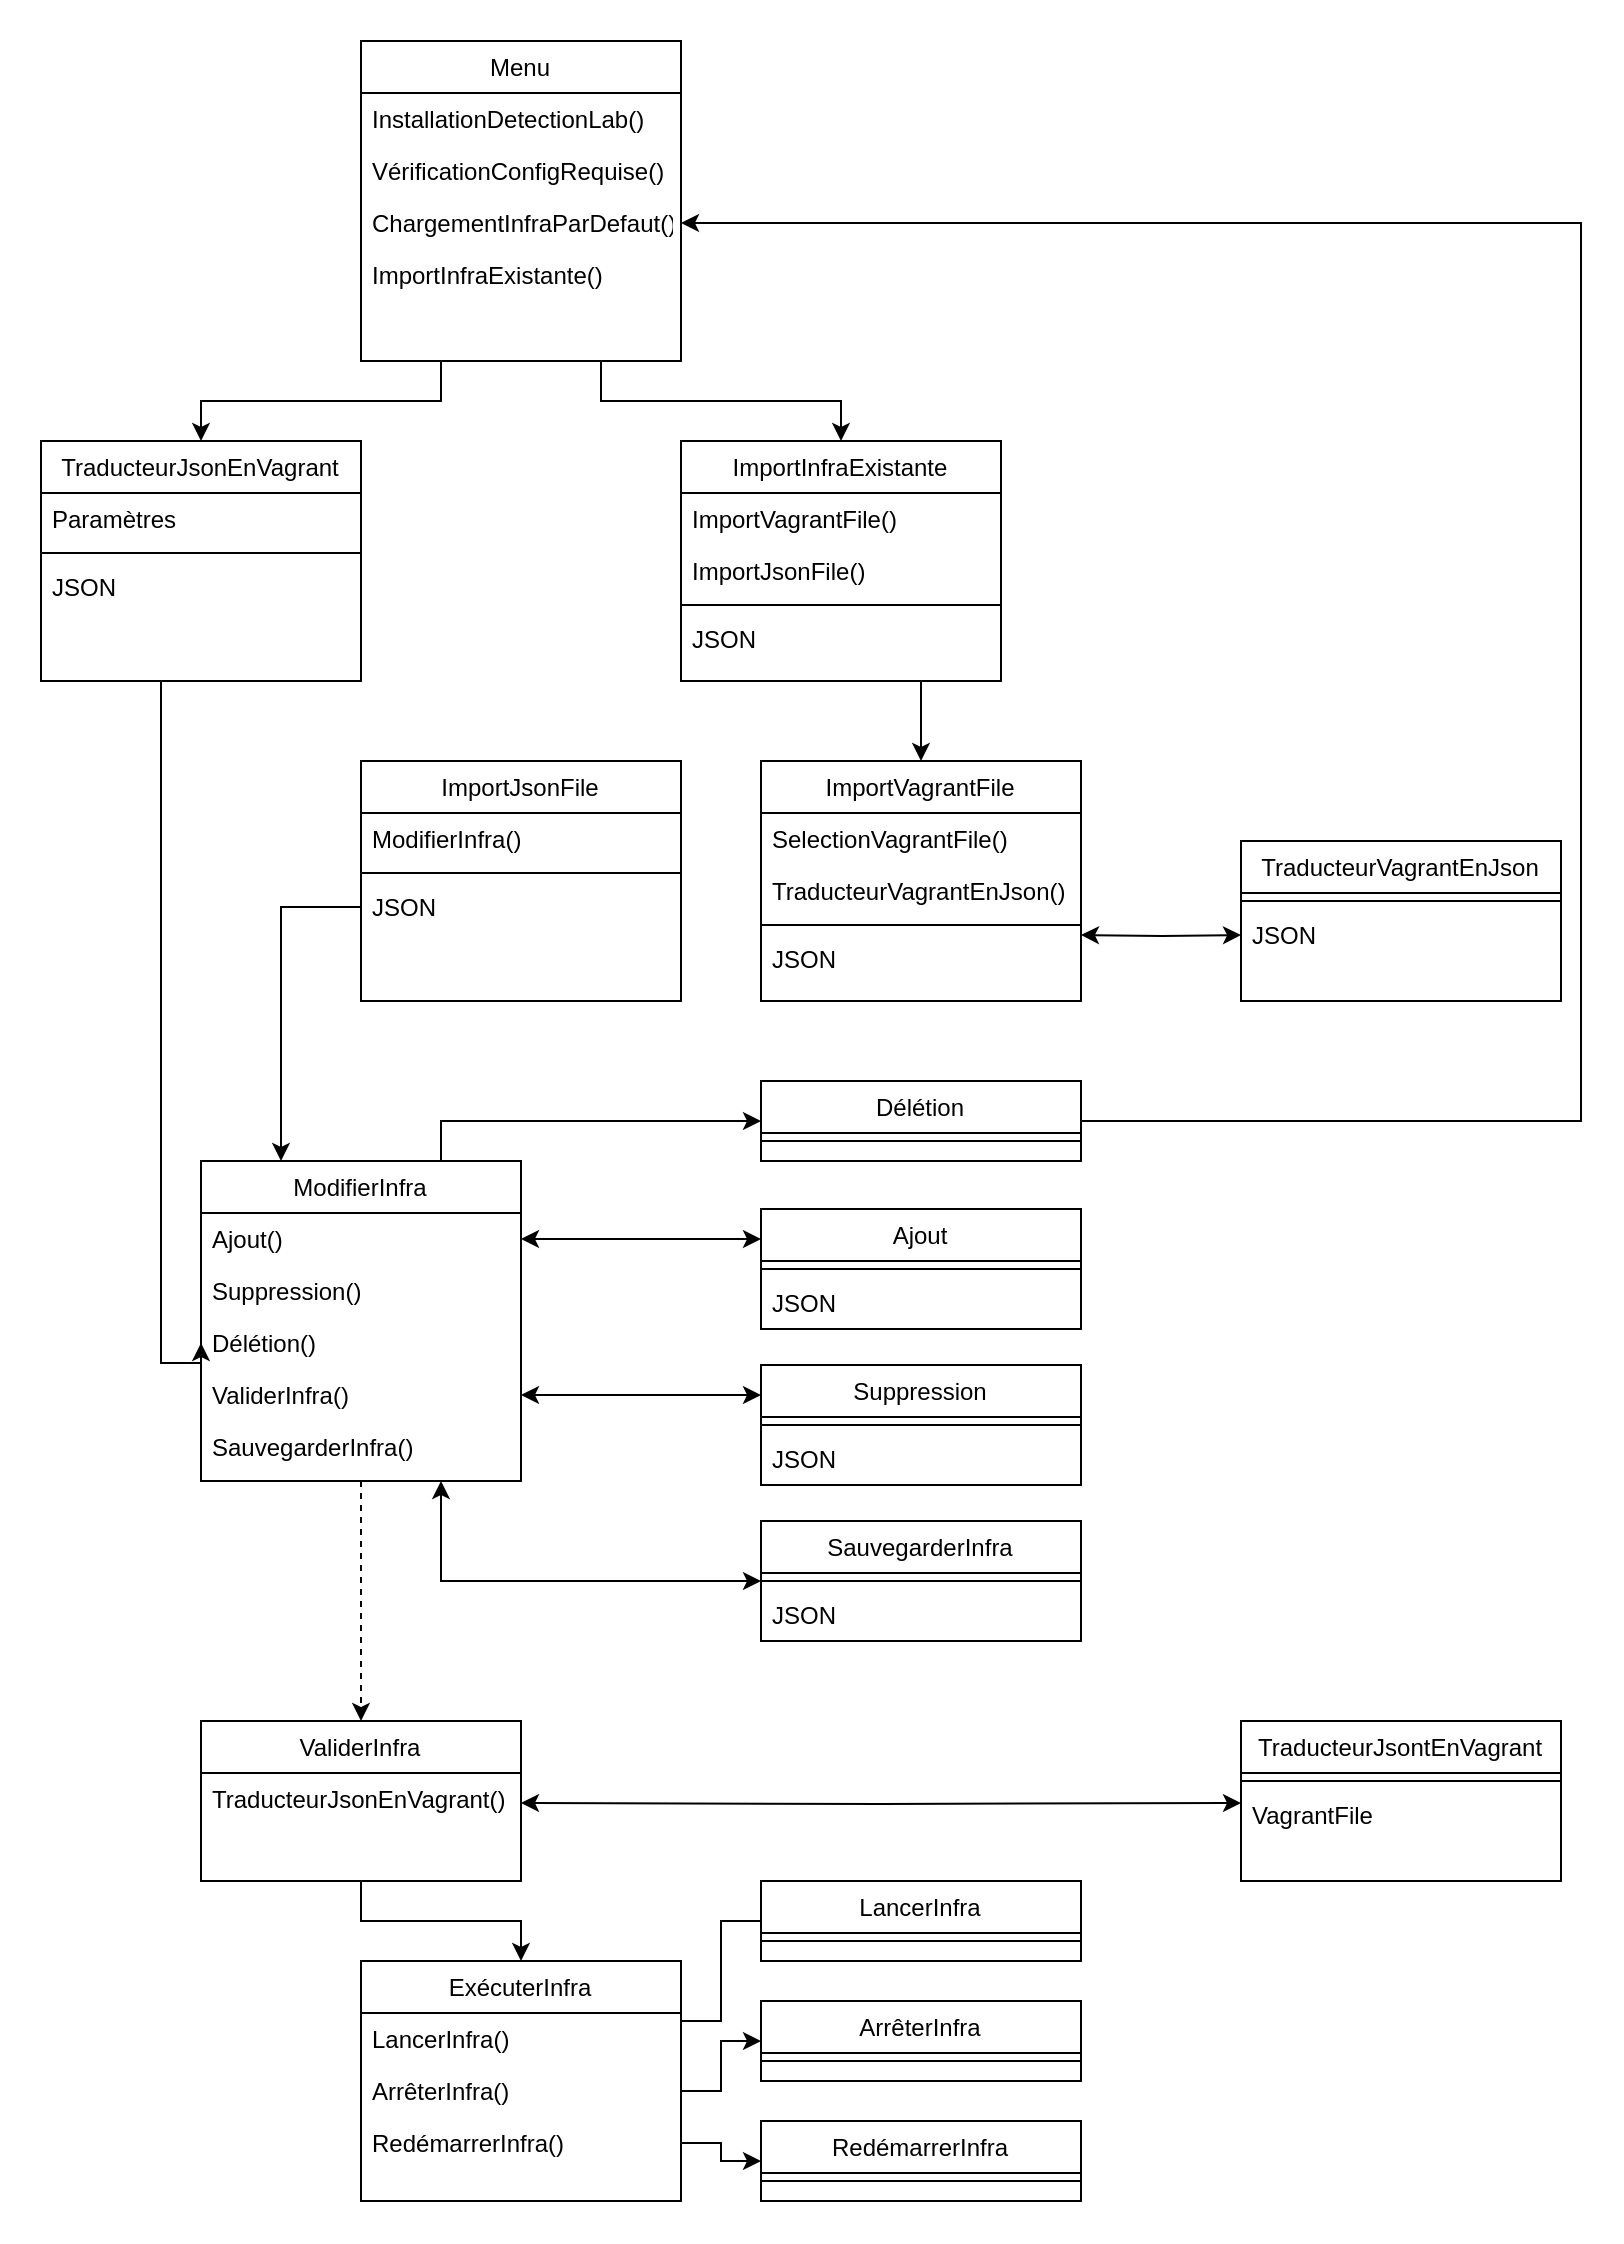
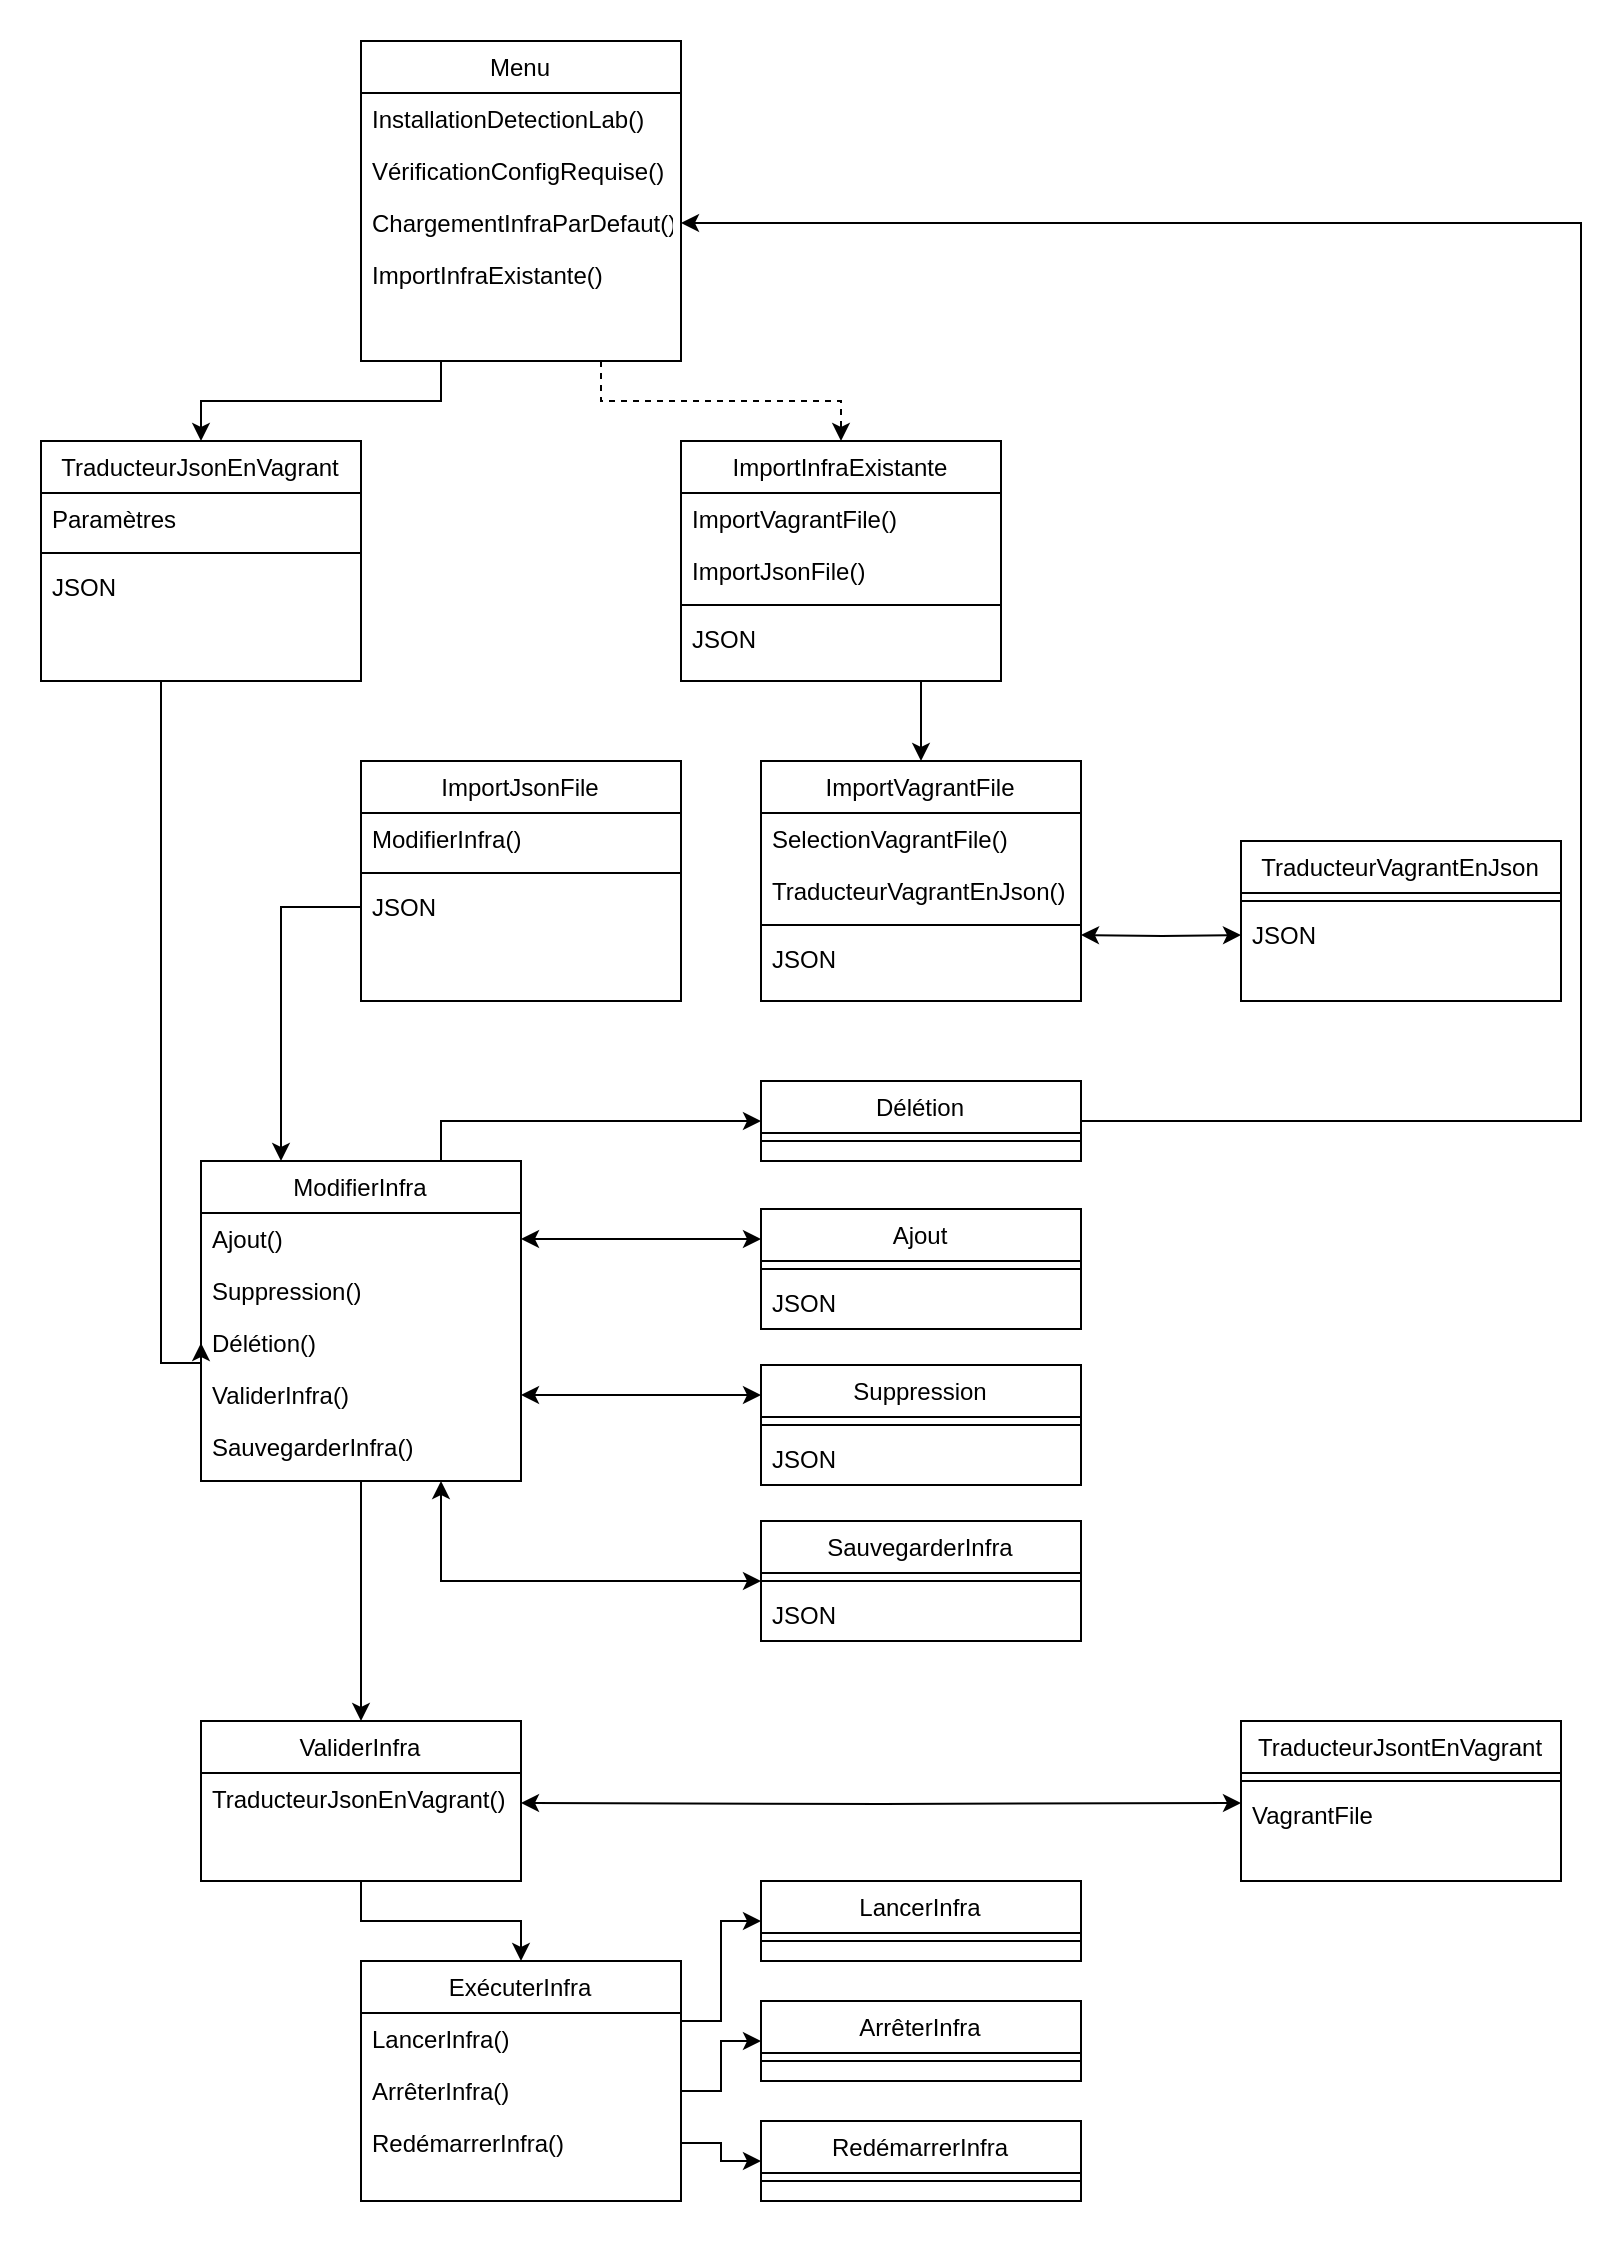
(713, 401) -> (713, 401)
(361, 1596) -> (361, 1596)
(751, 1921) -> (746, 1921)
